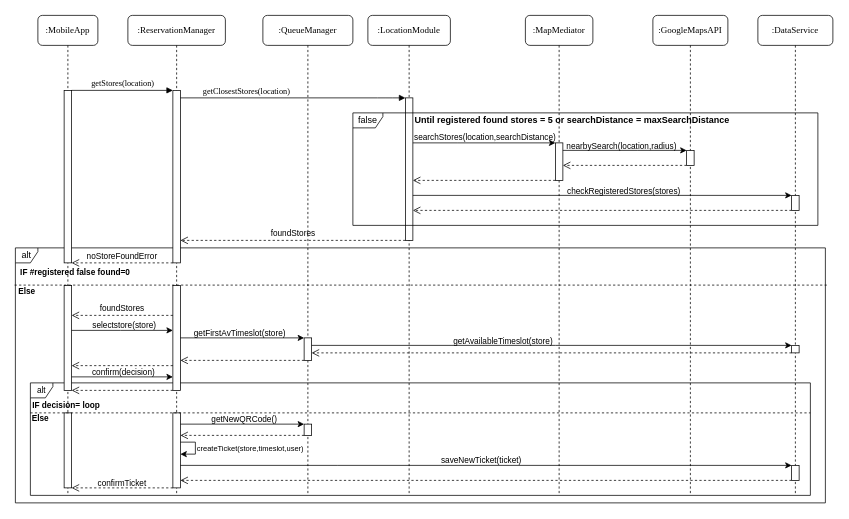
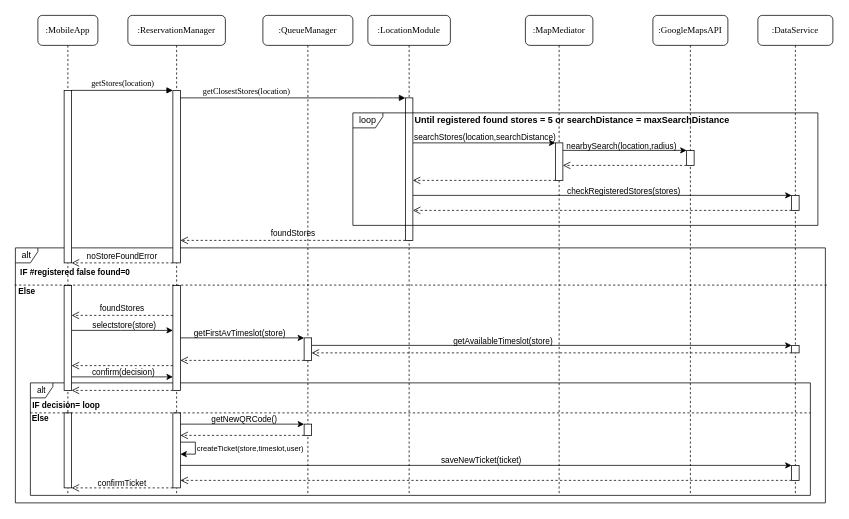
(368, 120) -> (368, 120)
